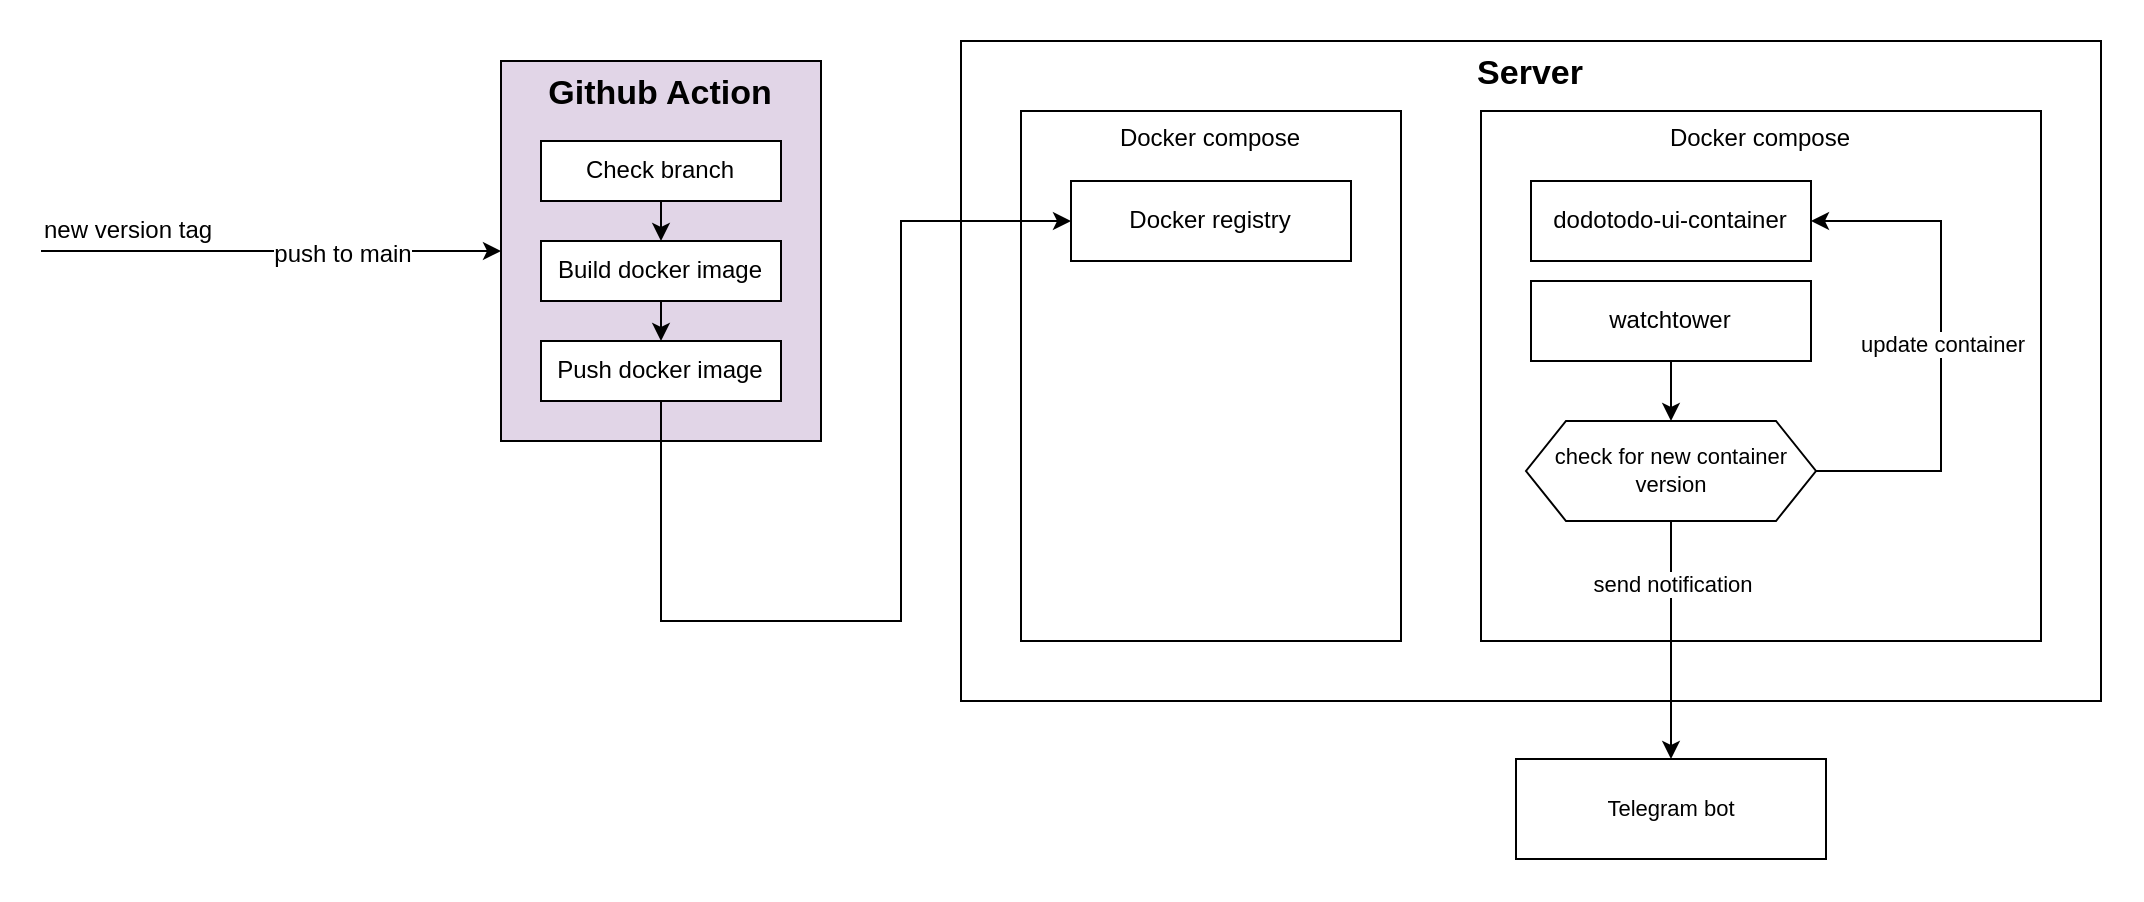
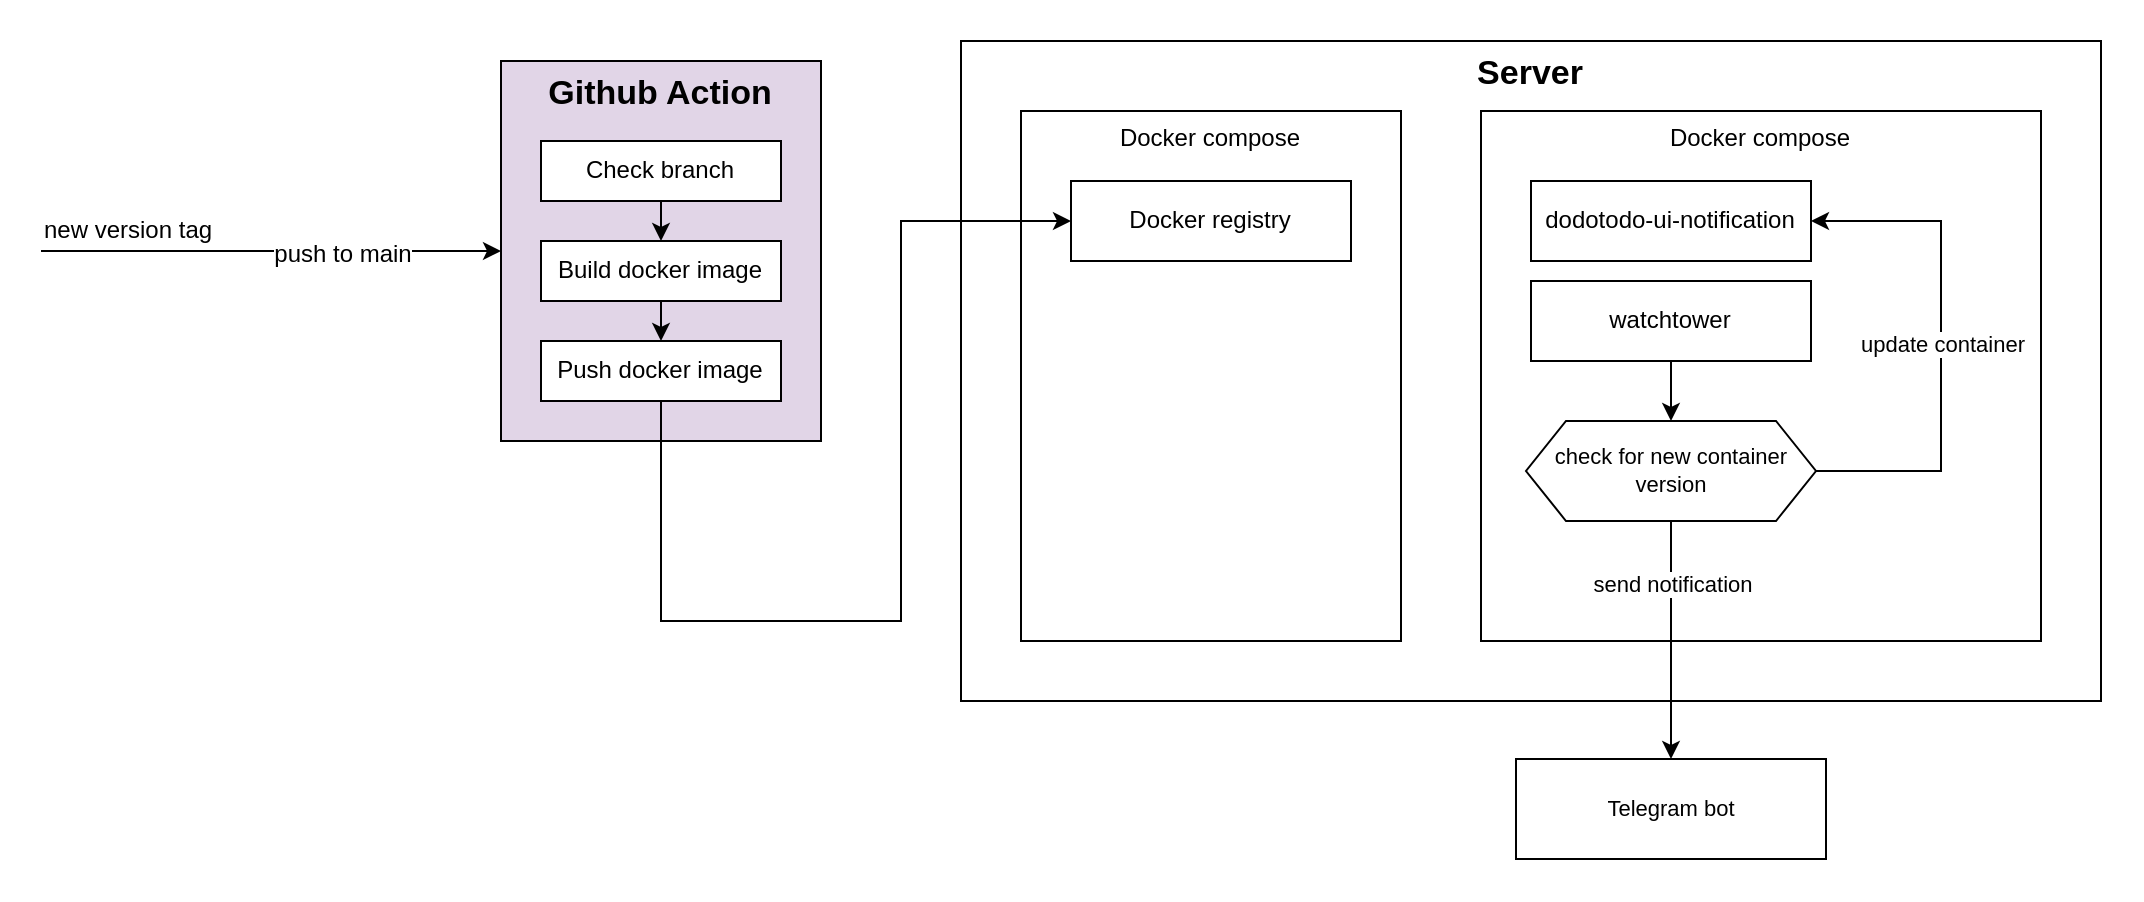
(1671, 221) -> (1671, 221)
